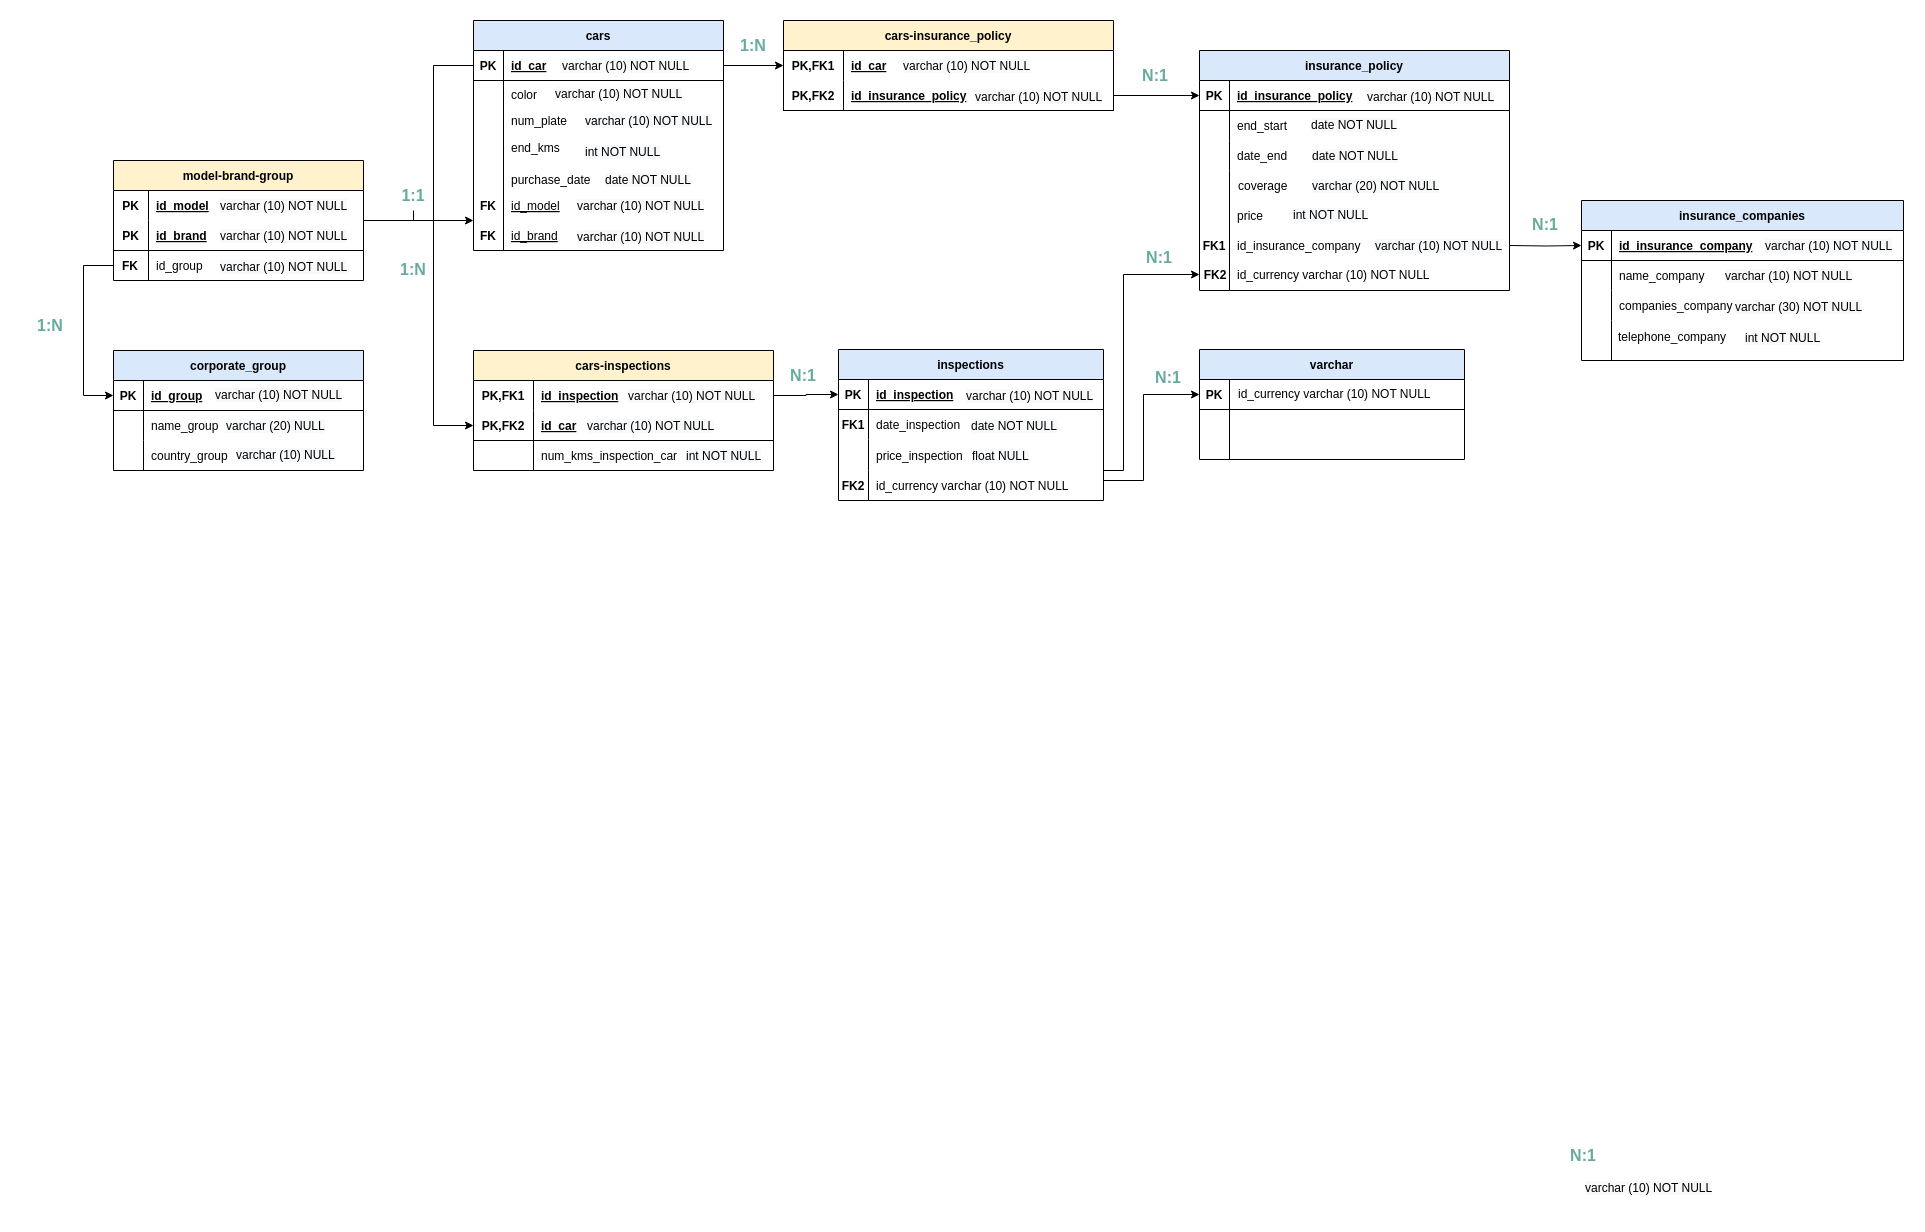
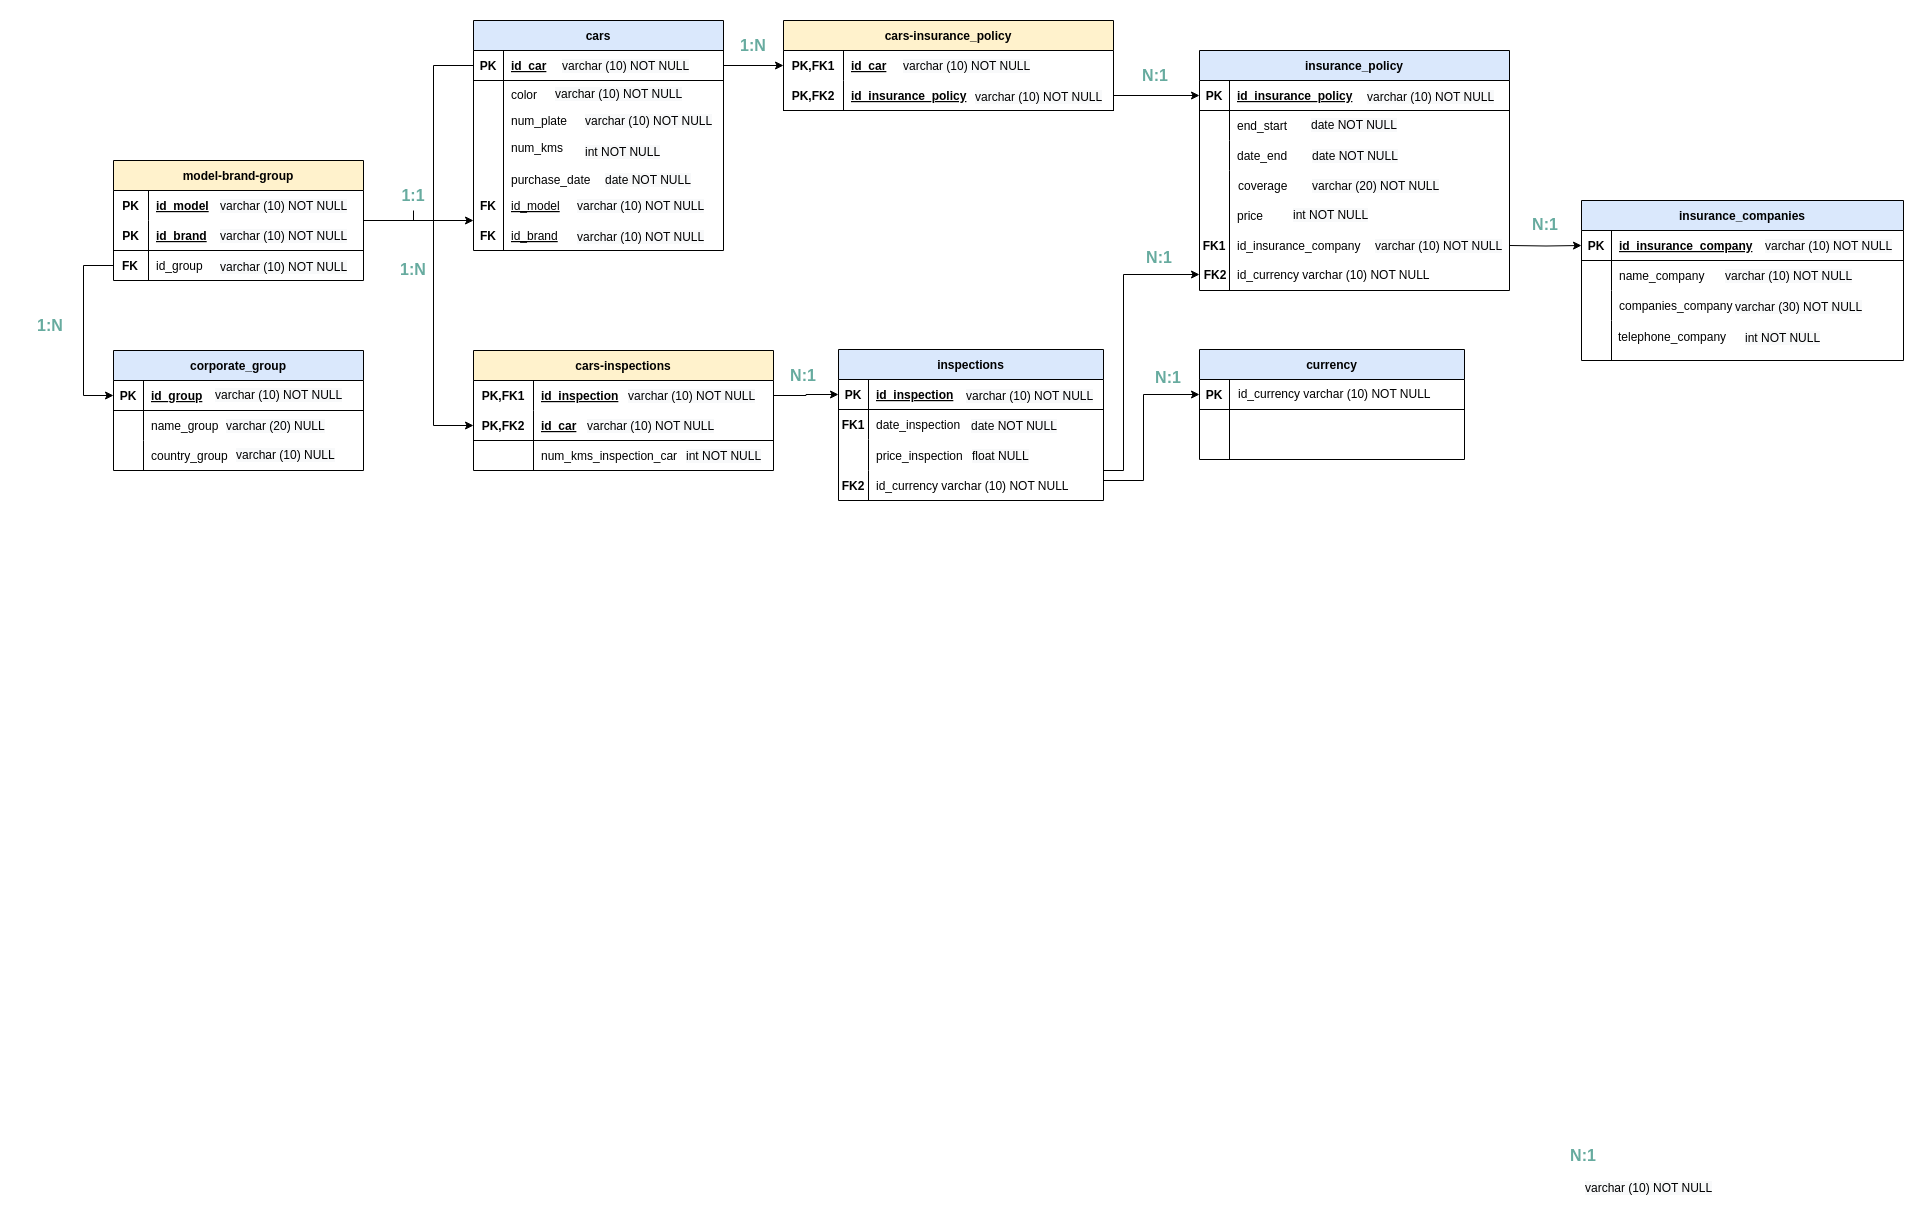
(535, 148) -> (535, 148)
(1332, 365) -> (1332, 365)
